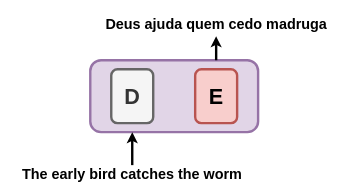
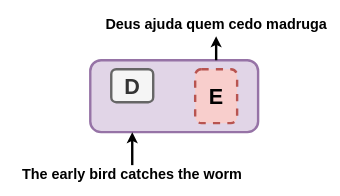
(132, 96) -> (132, 86)
(216, 96) -> (216, 96)
